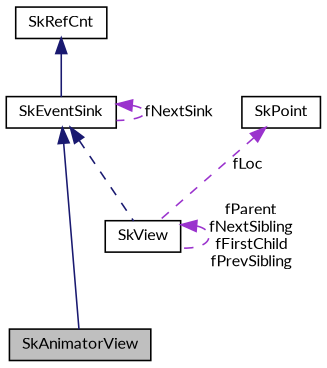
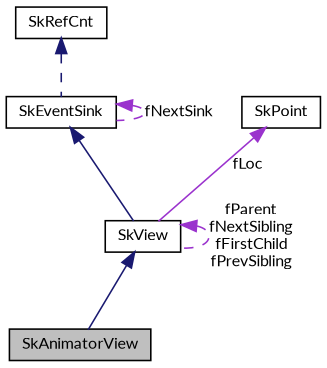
(61, 76) -> (61, 76)
(206, 180) -> (206, 180)
(106, 181) -> (106, 181)
(71, 236) -> (107, 298)
